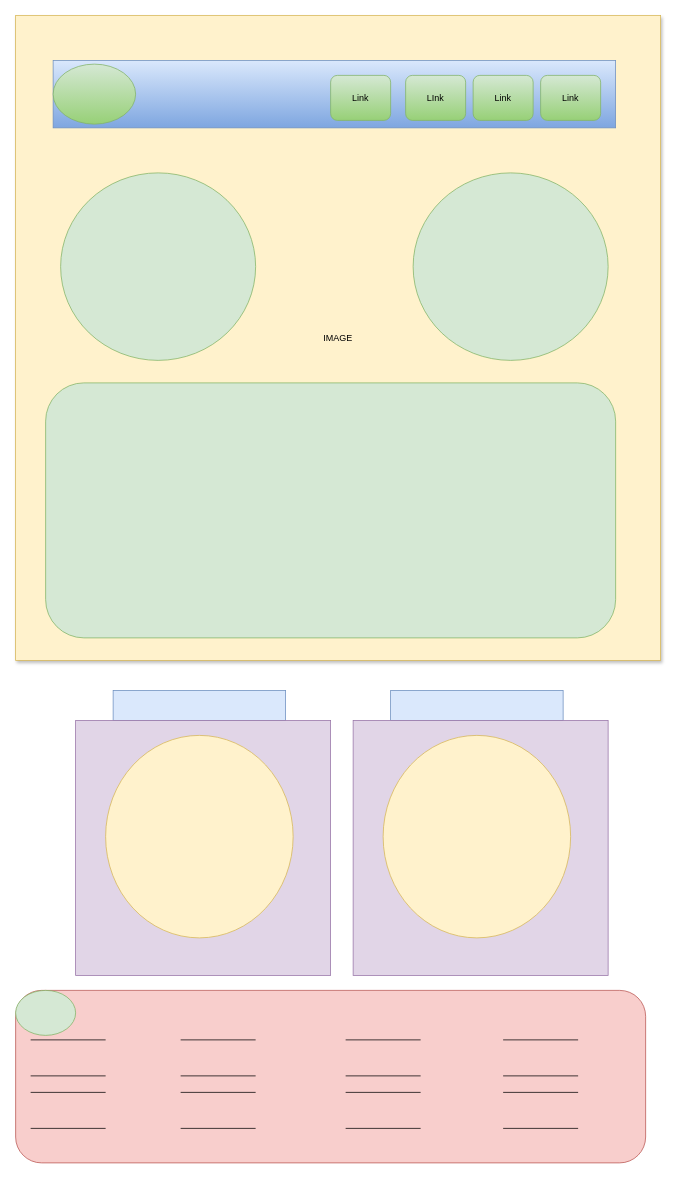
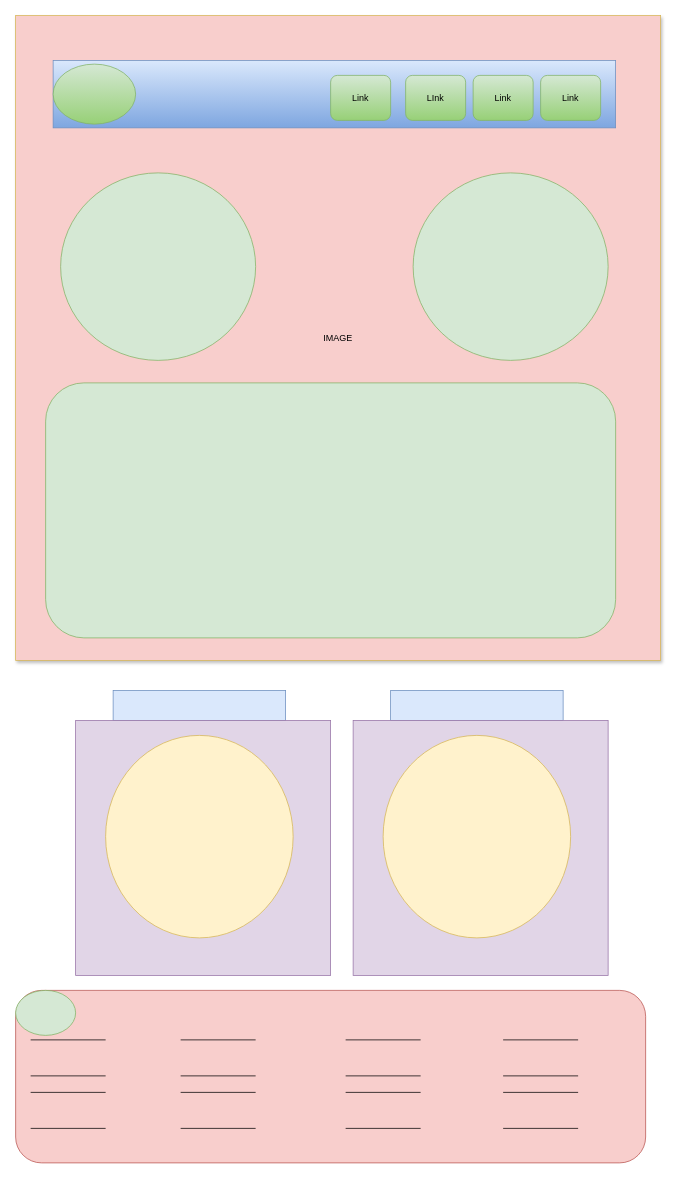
(338, 338) -> (338, 338)
